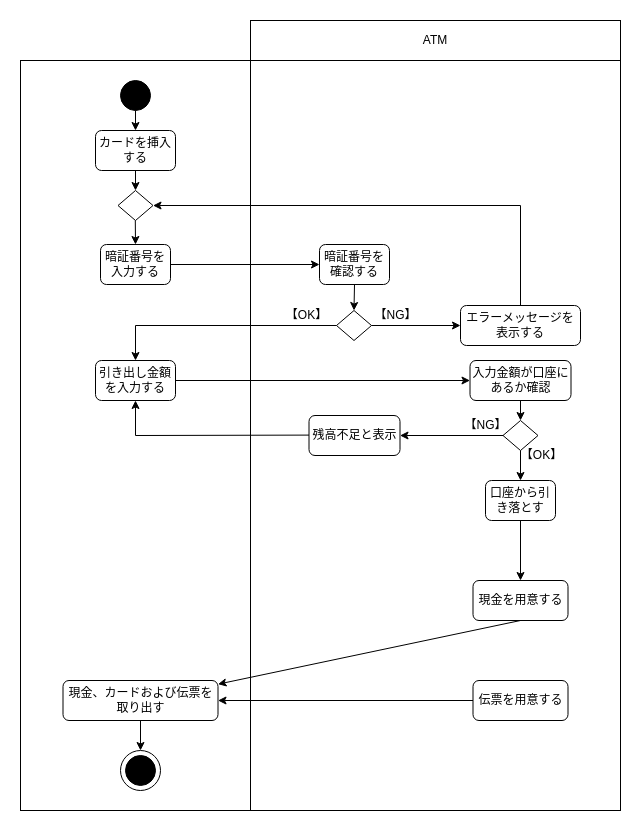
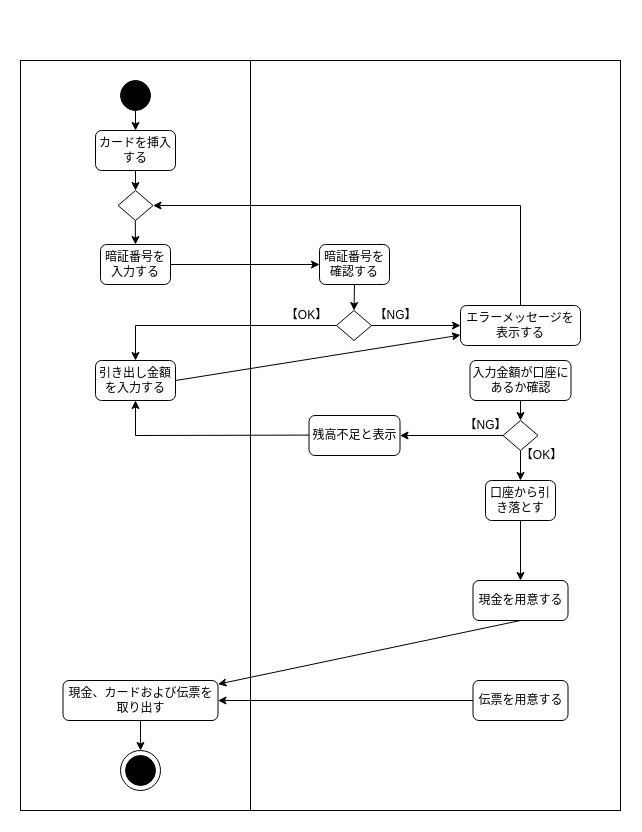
(436, 41) -> none
(320, 381) -> (316, 358)
